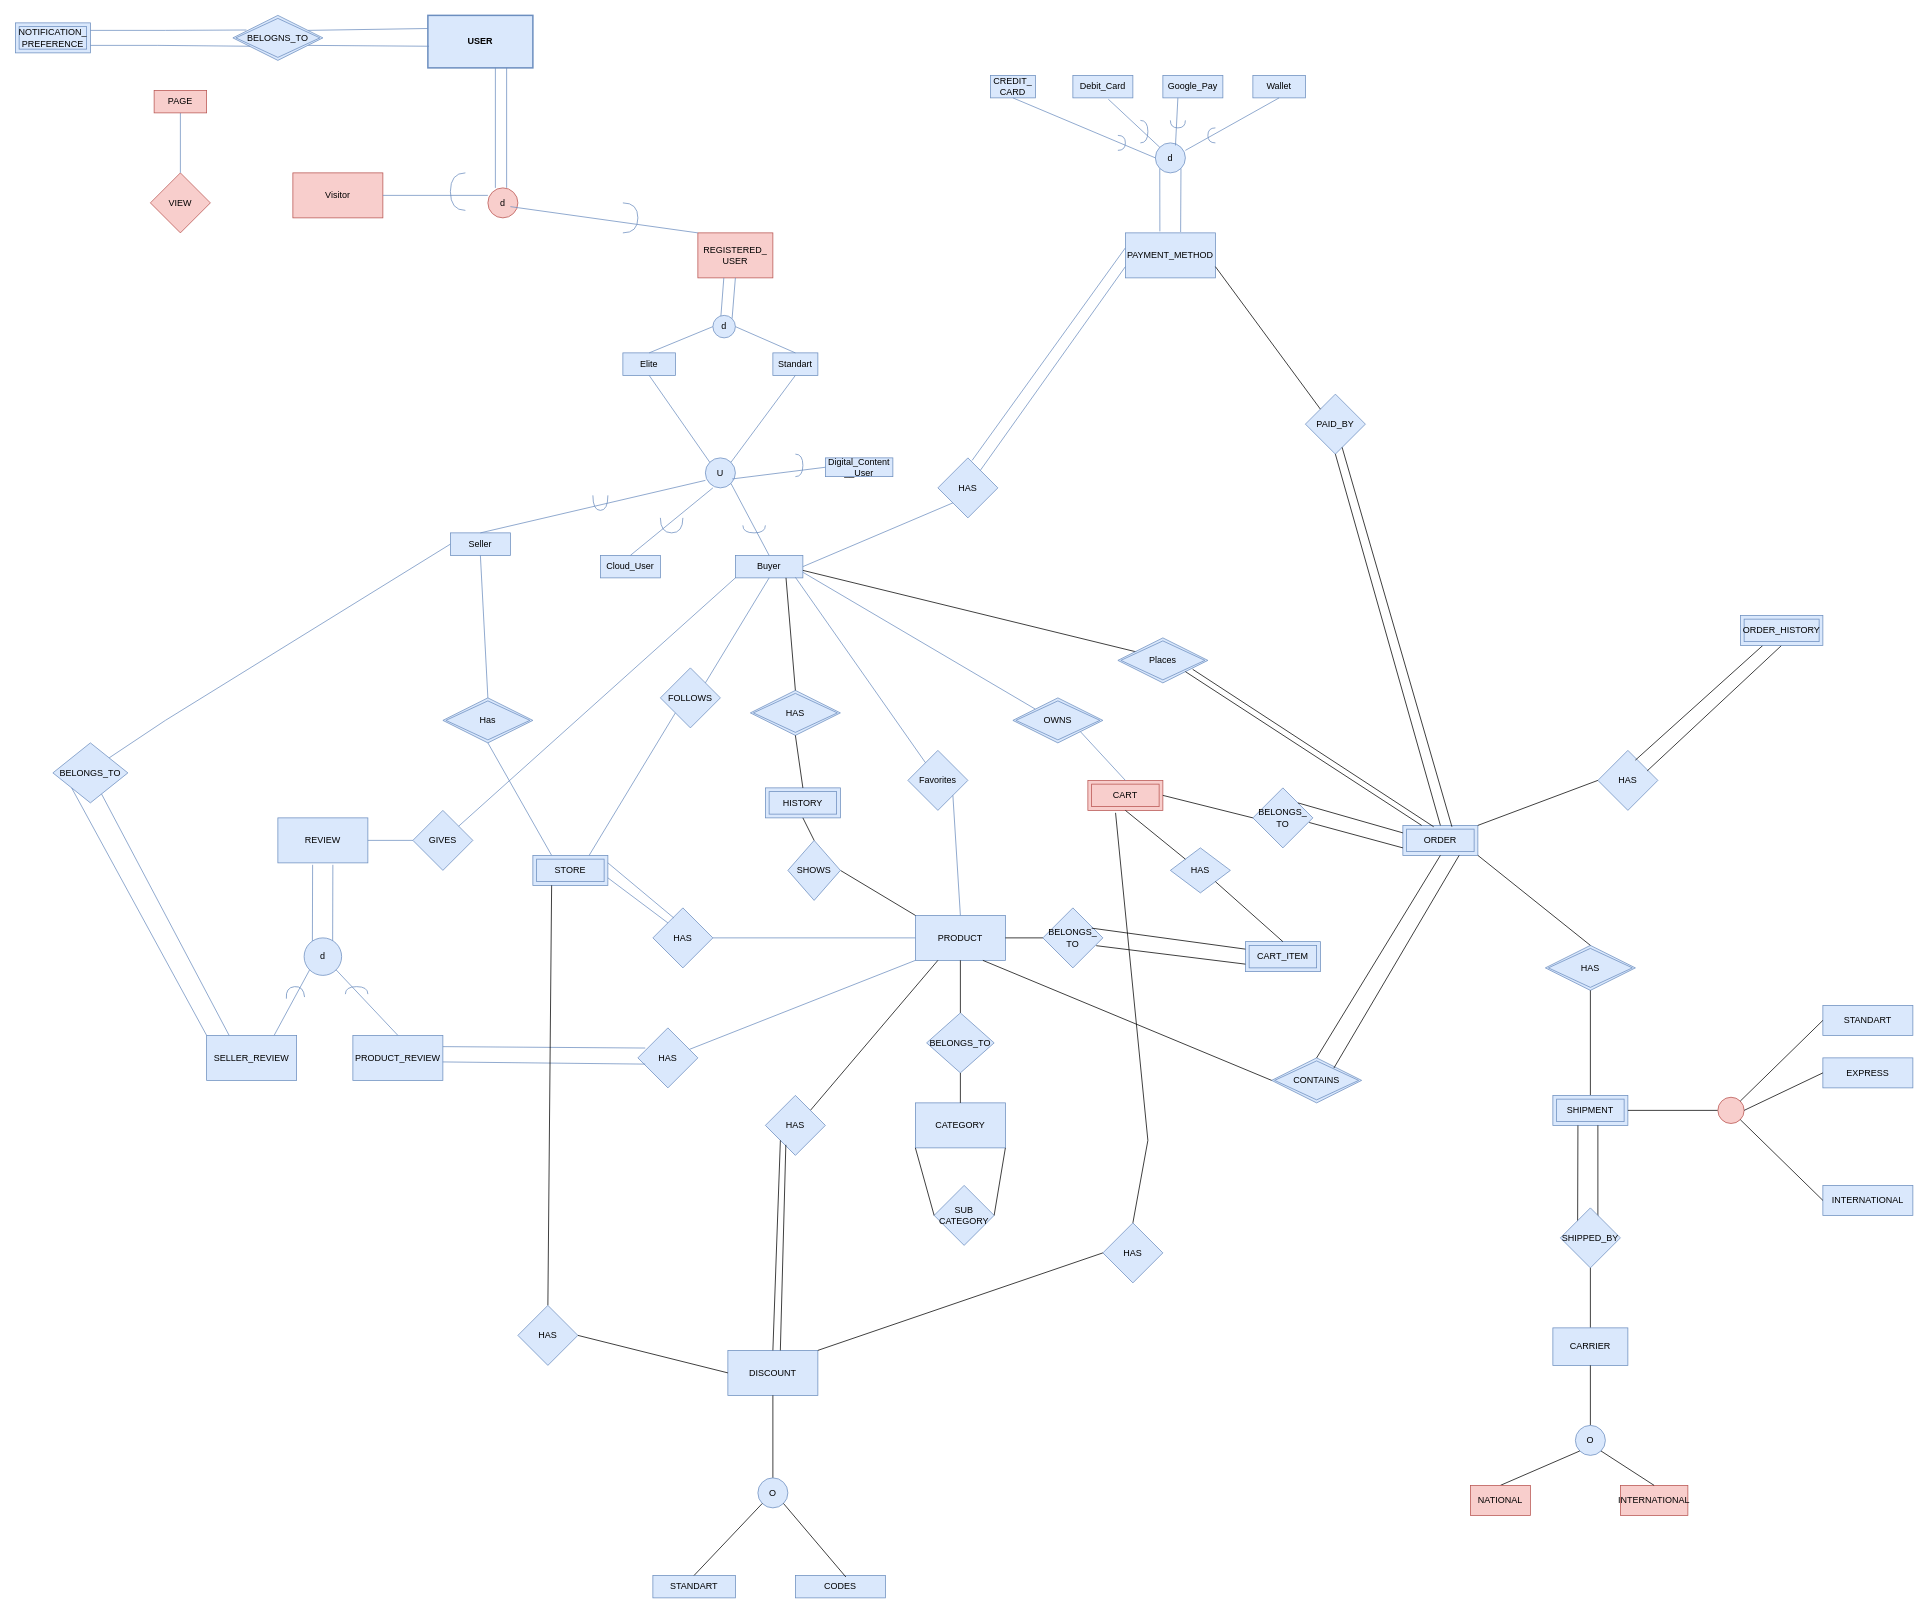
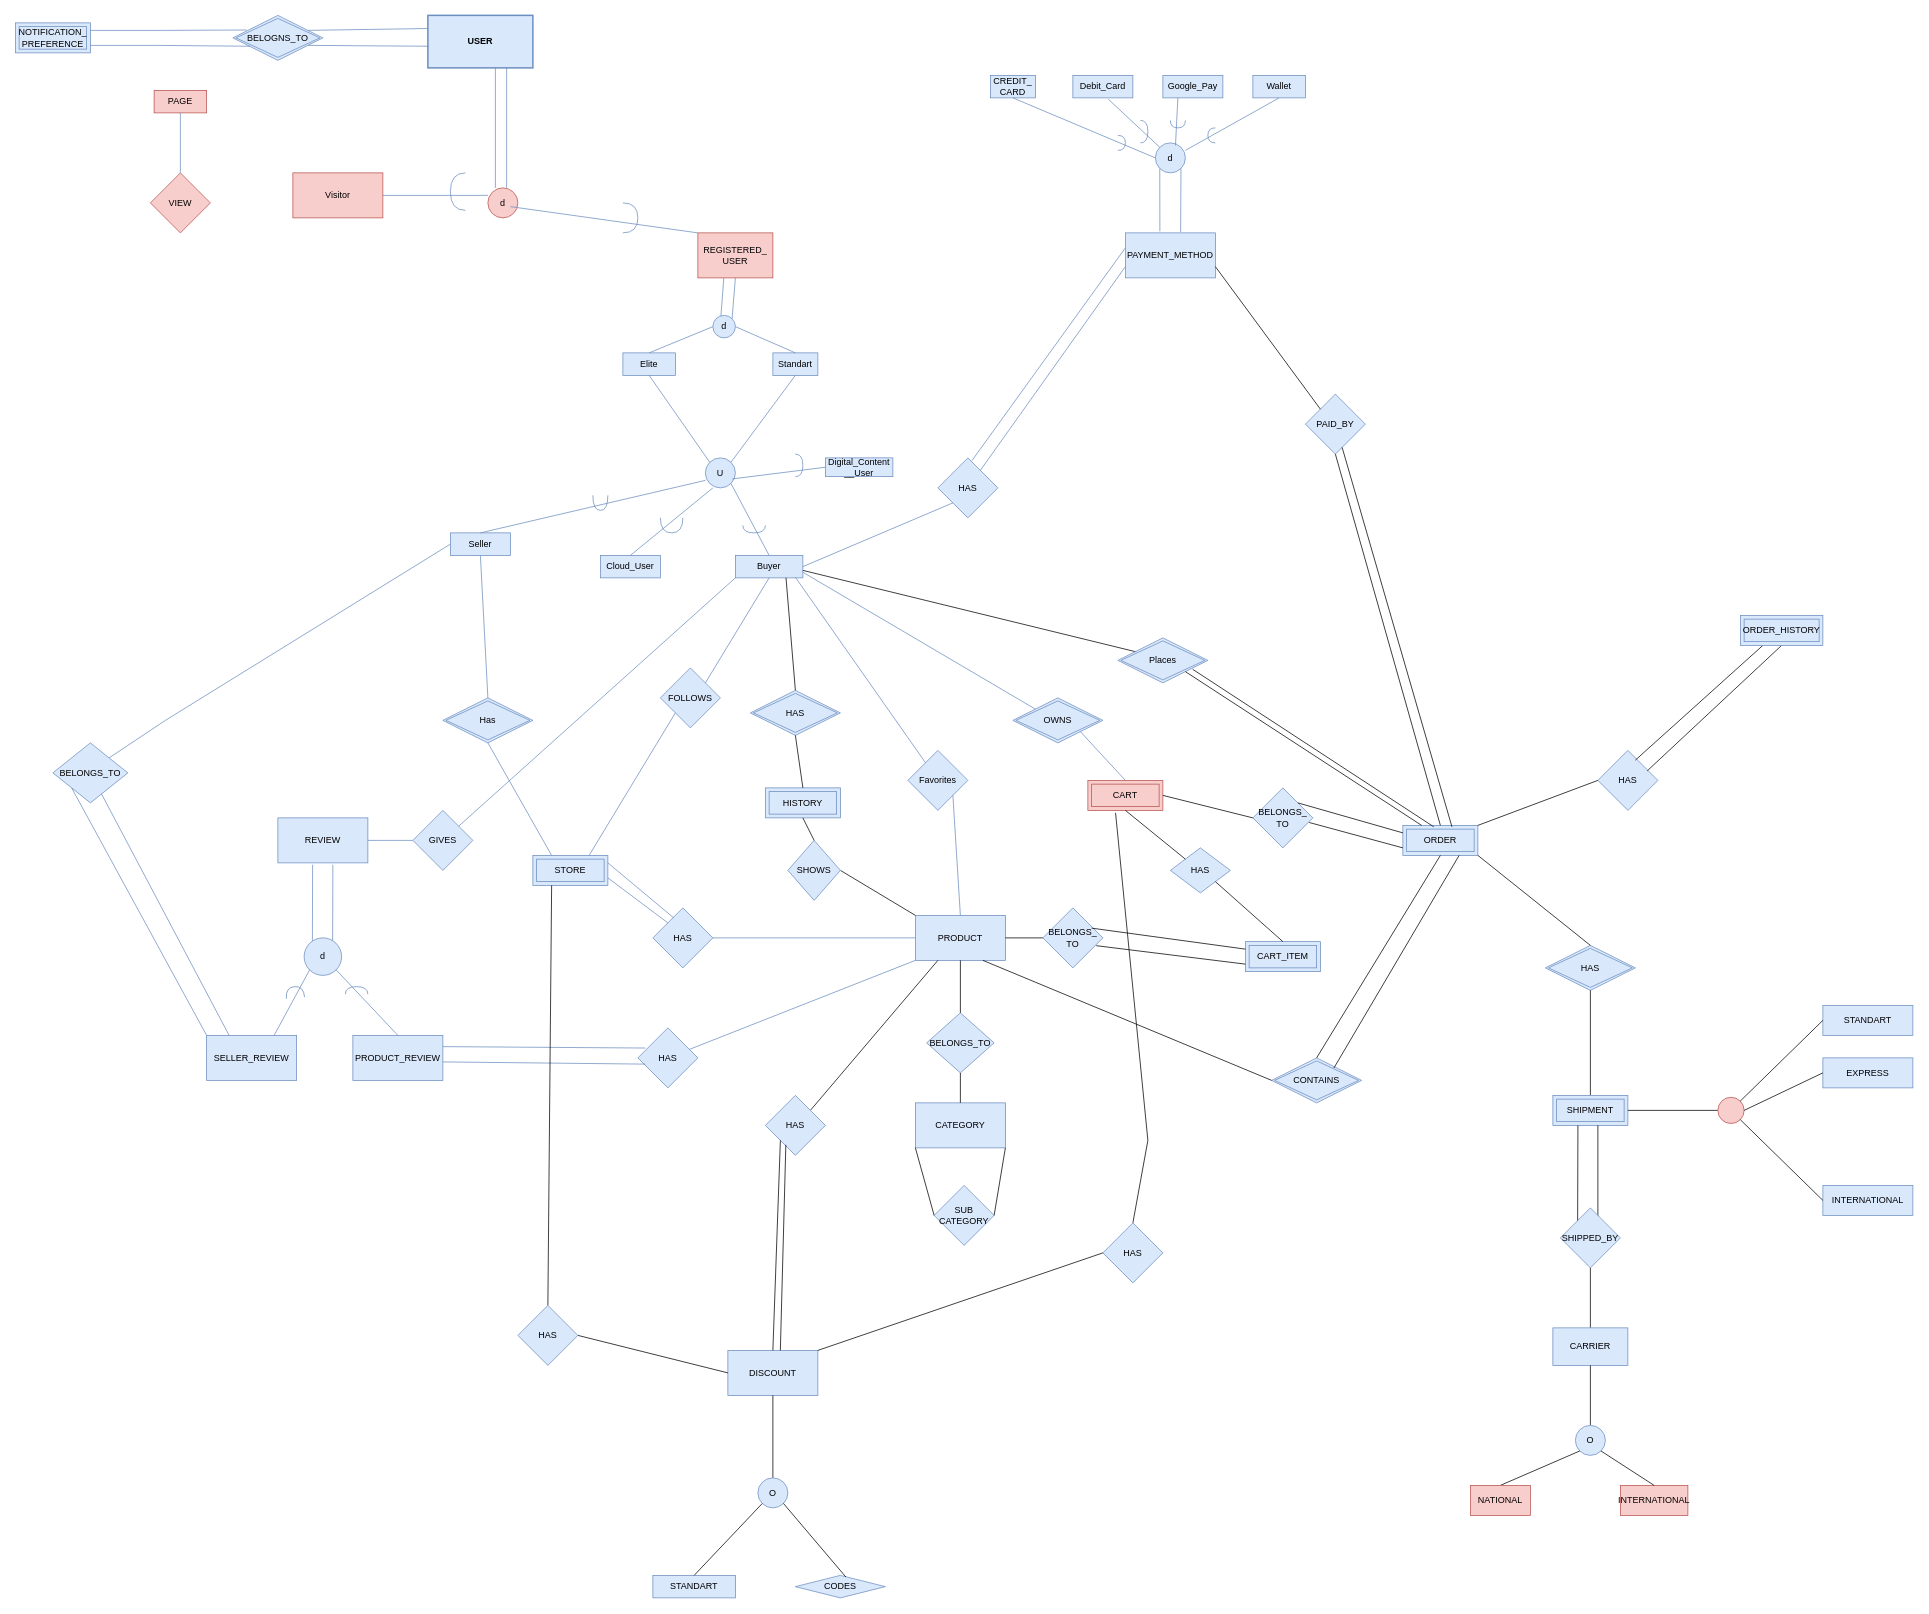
(840, 1587) -> (840, 1587)
